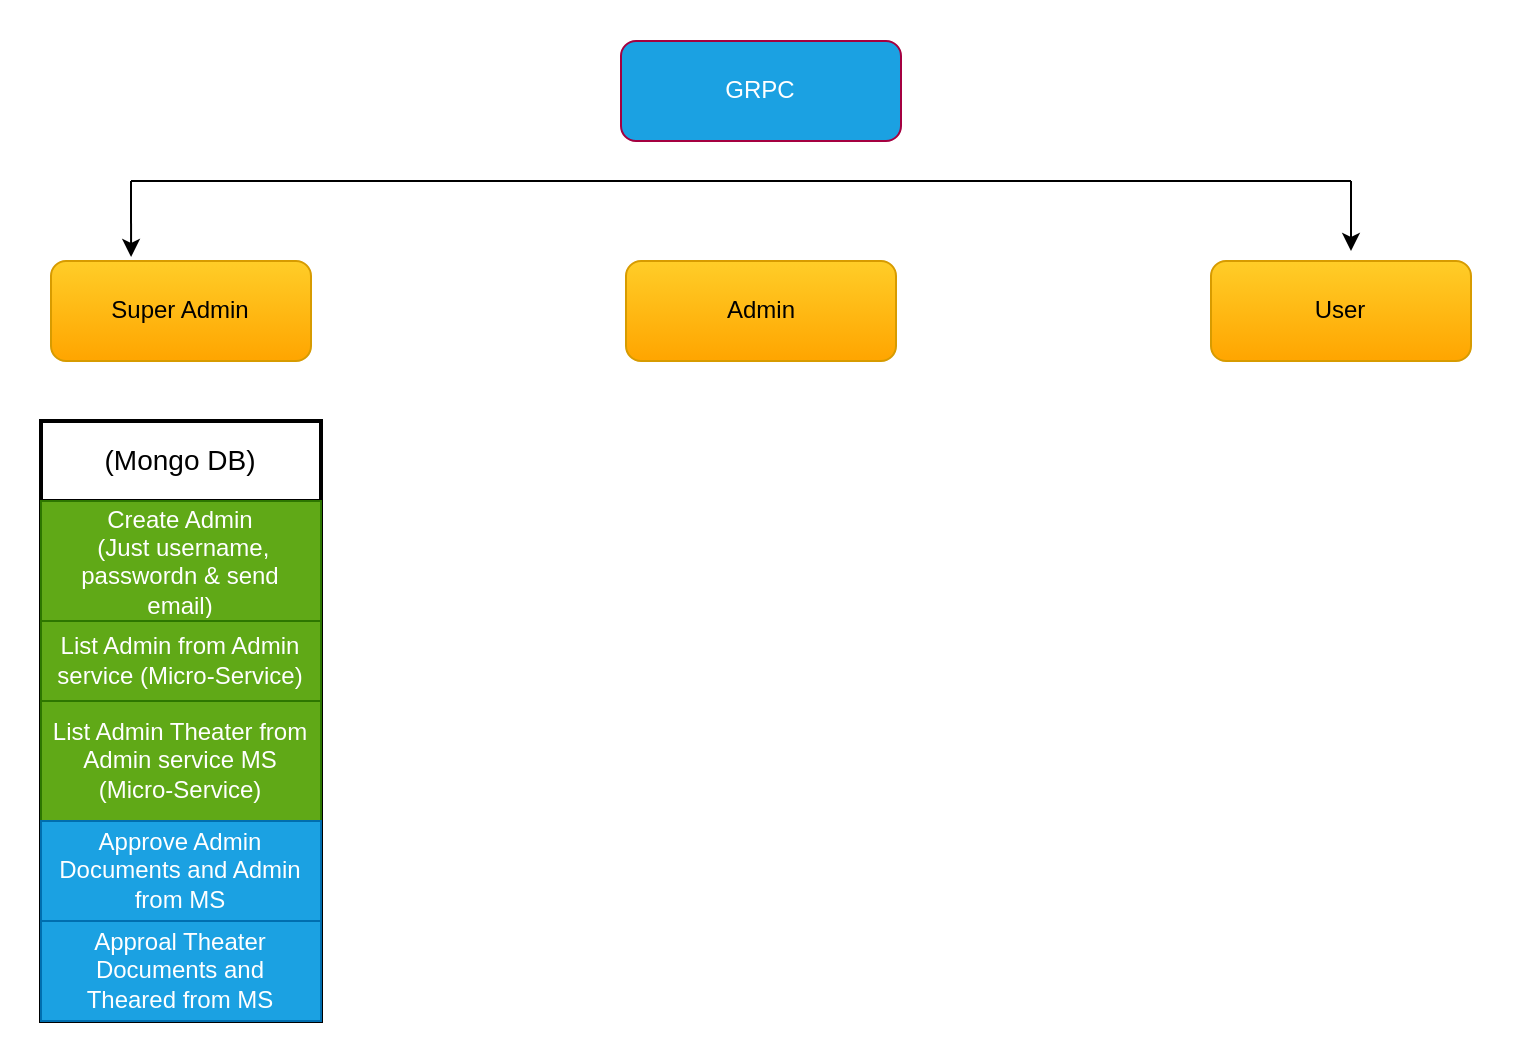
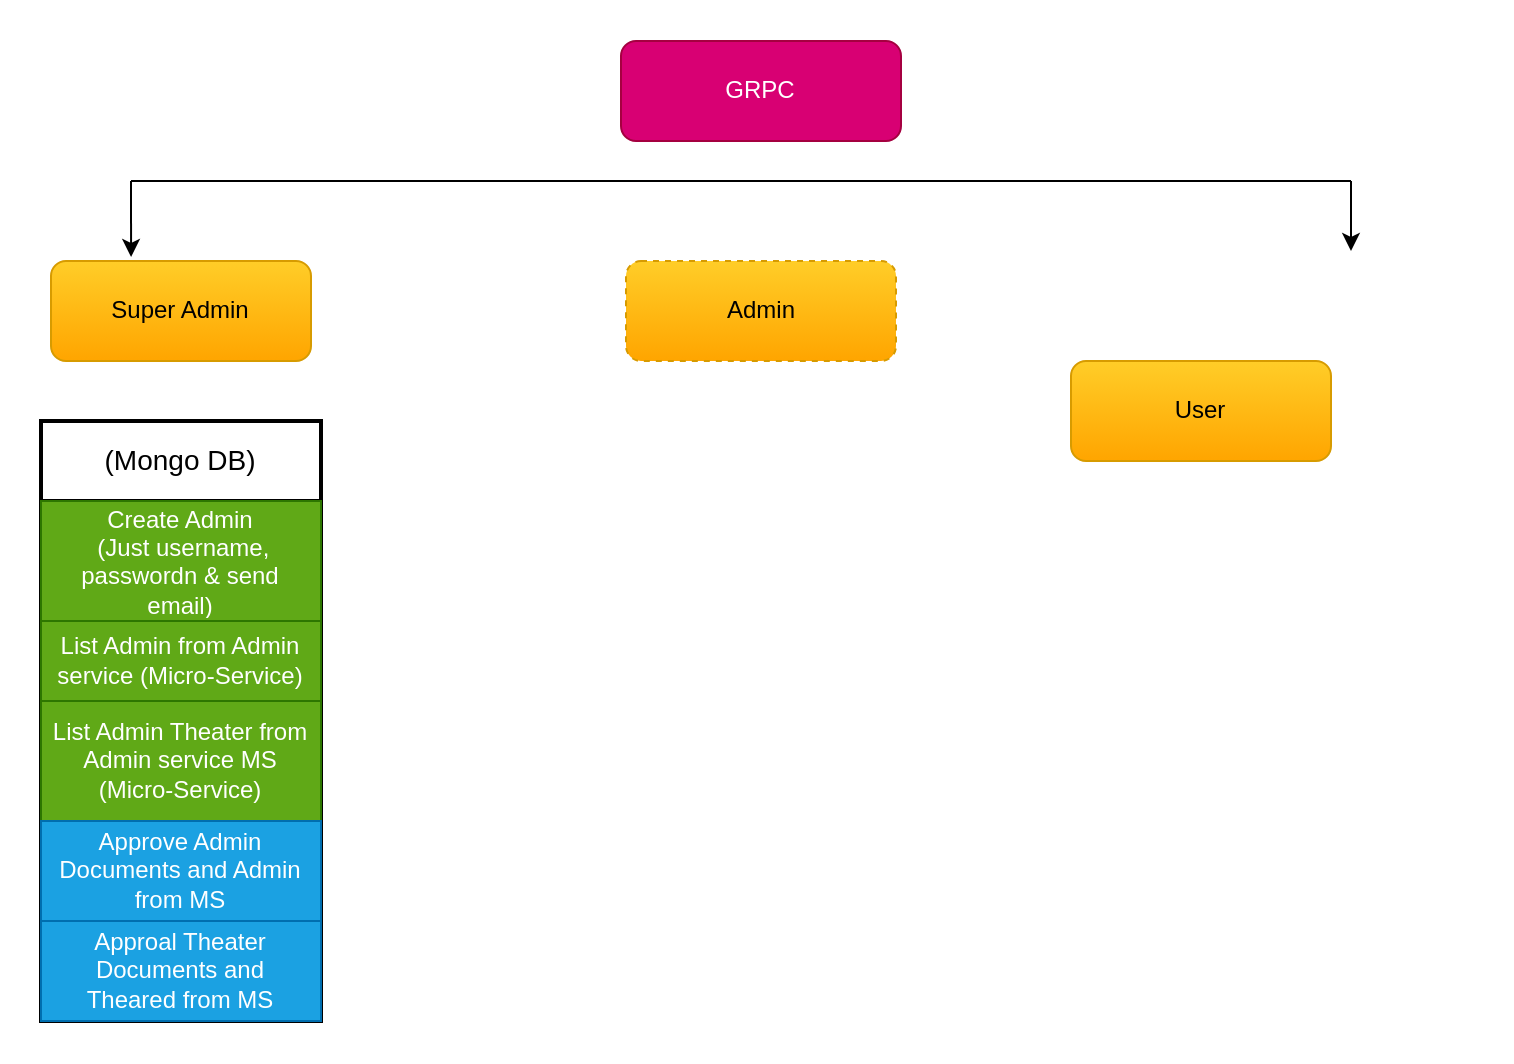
(761, 91) -> (761, 91)
(761, 311) -> (761, 311)
(1341, 311) -> (1201, 411)
